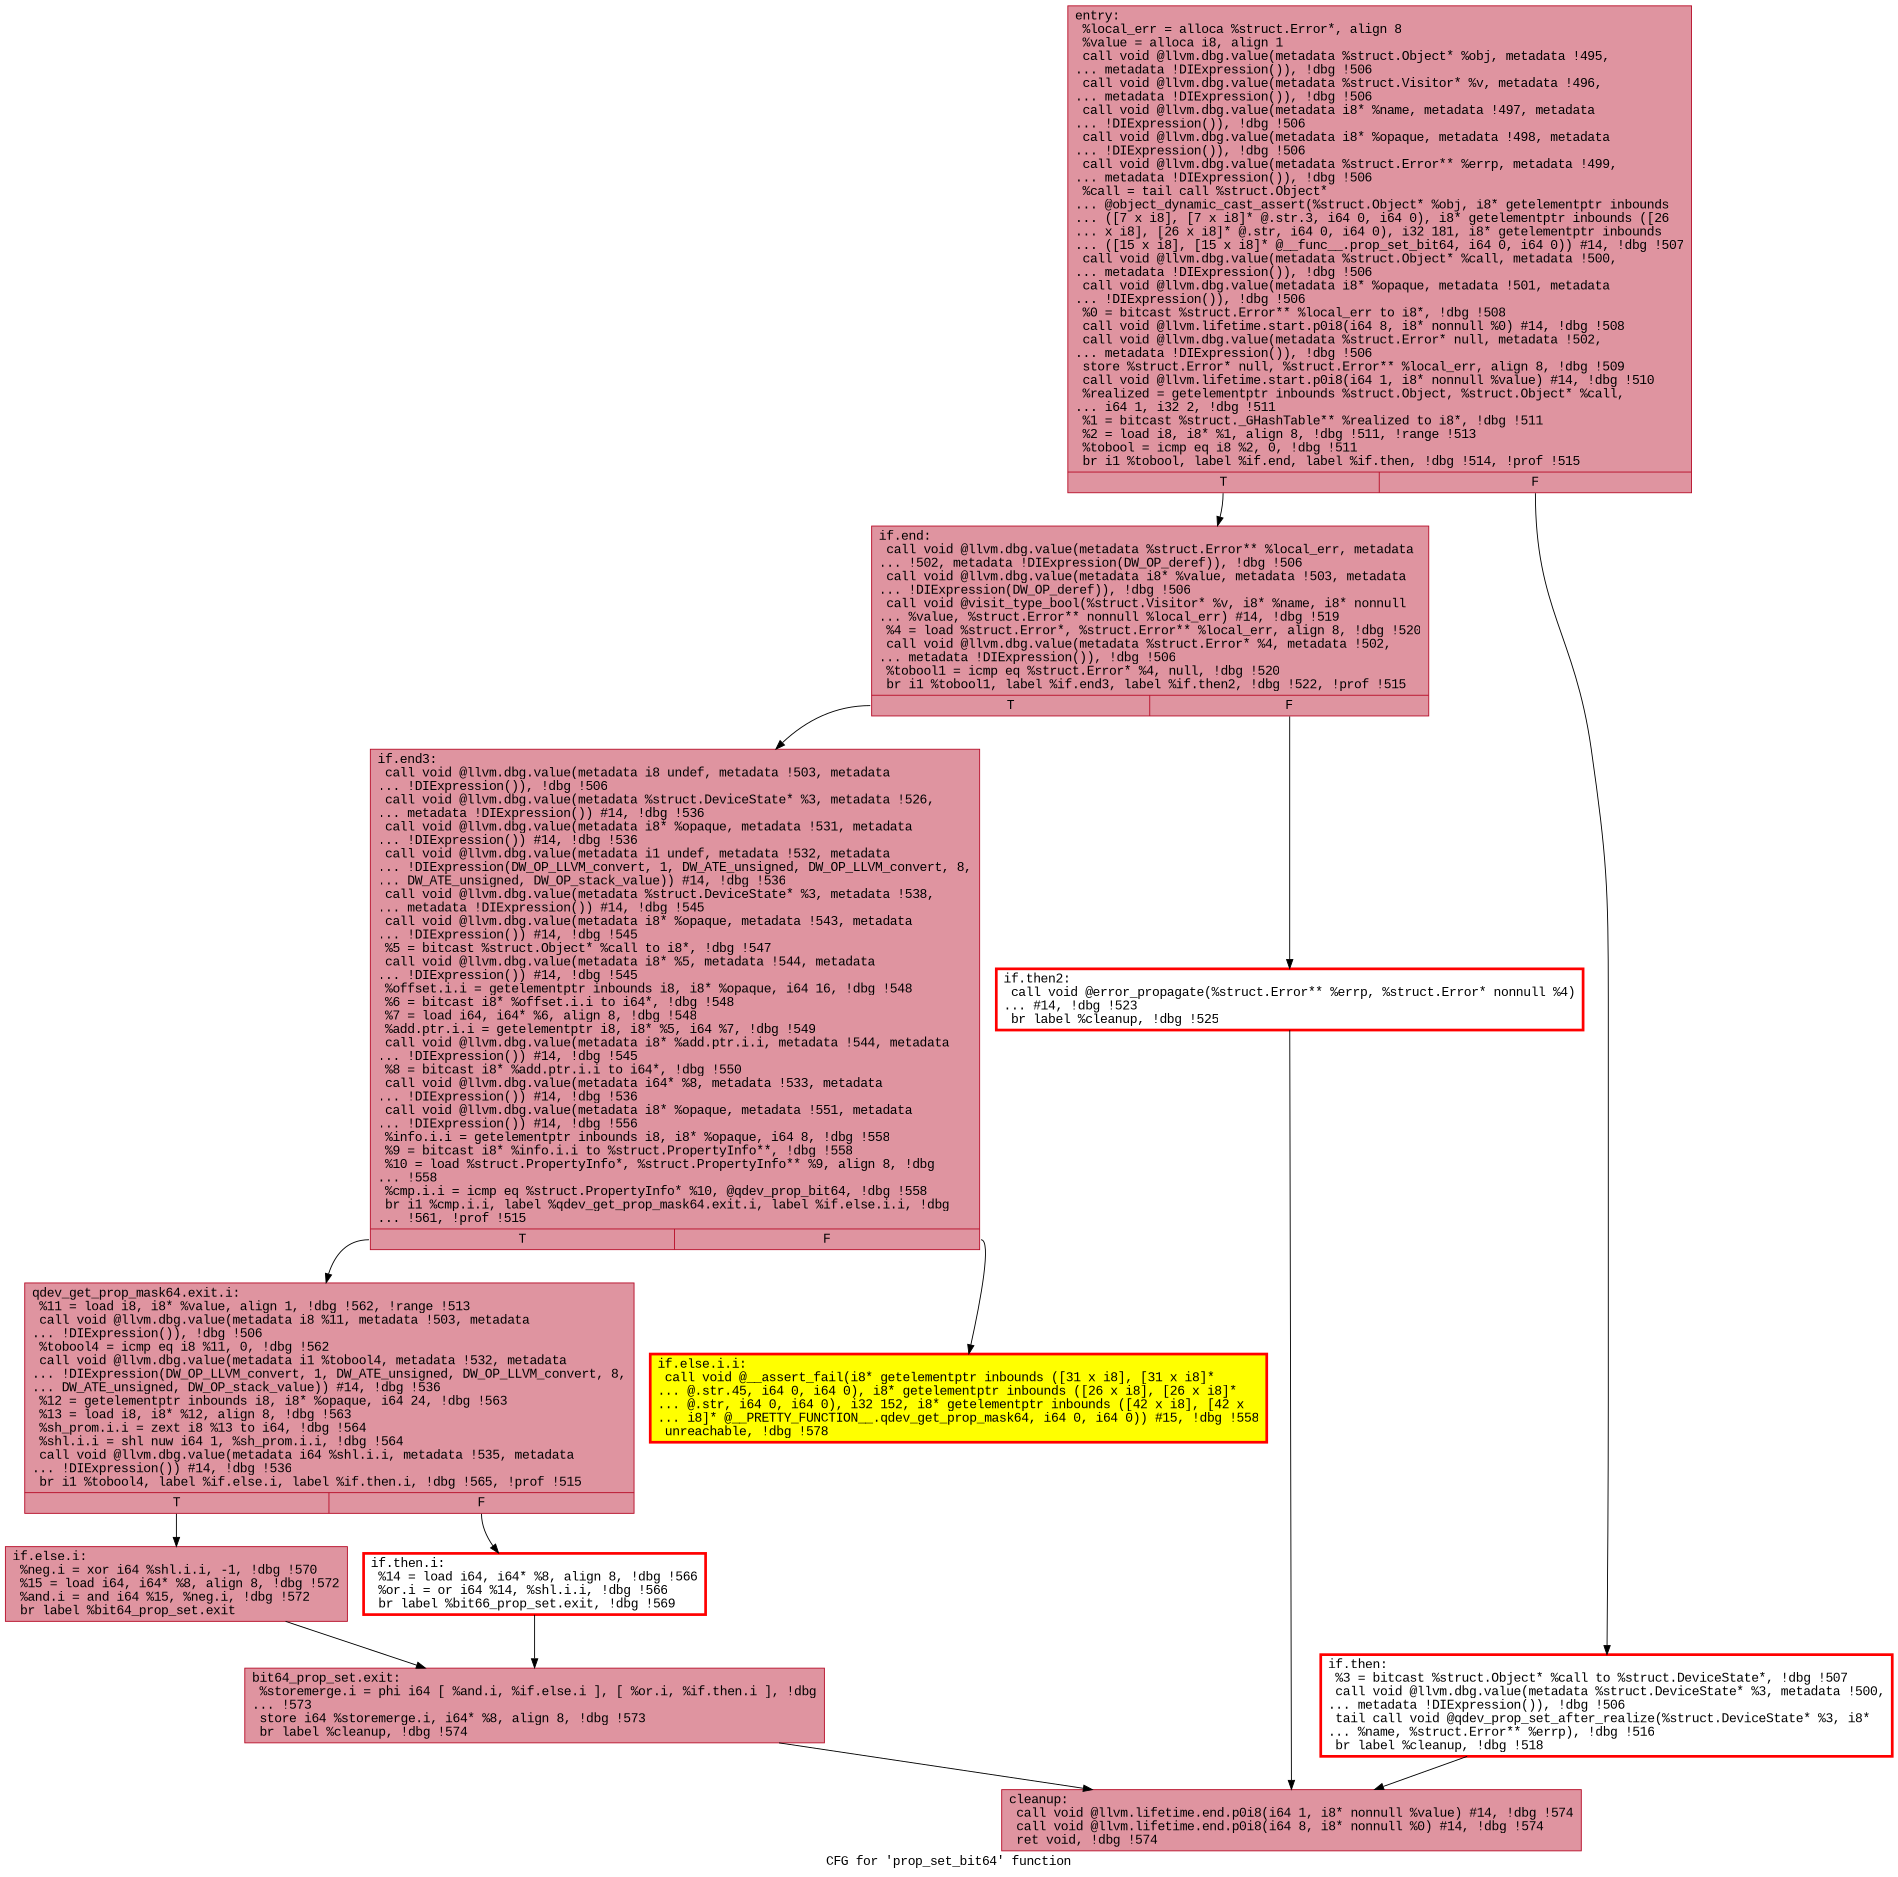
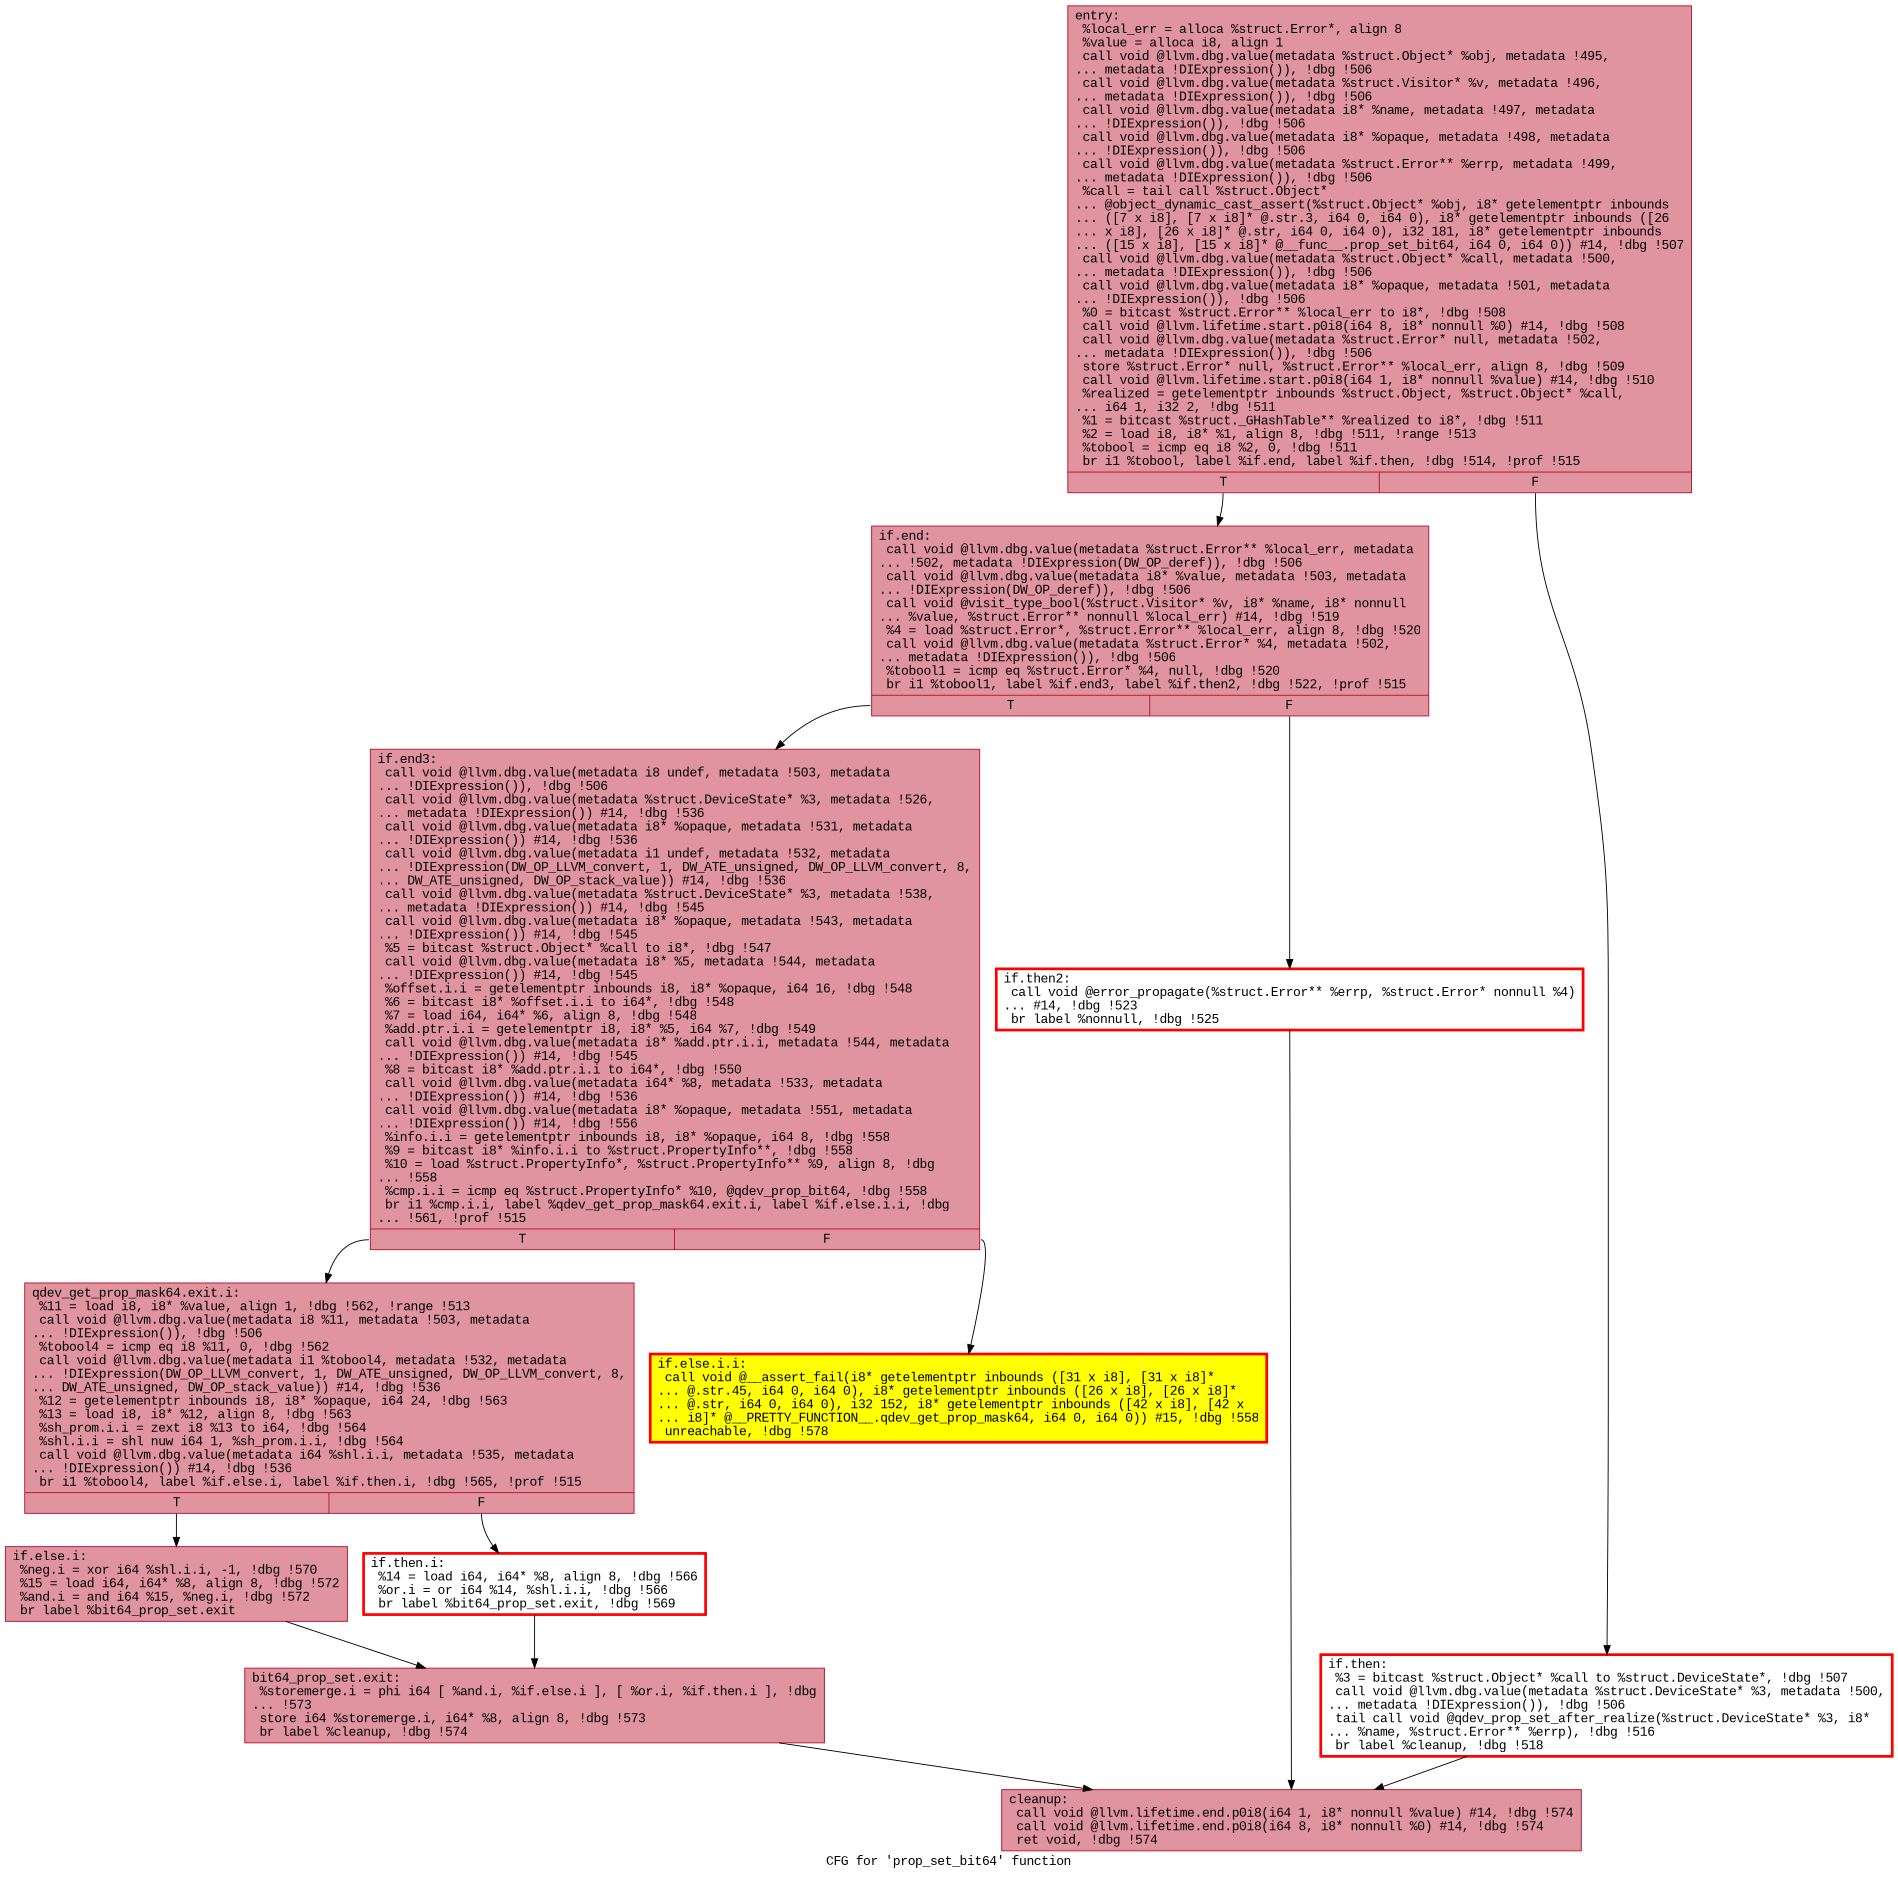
(1112, 1019) -> (1112, 1019)
(523, 1604) -> (523, 1604)
